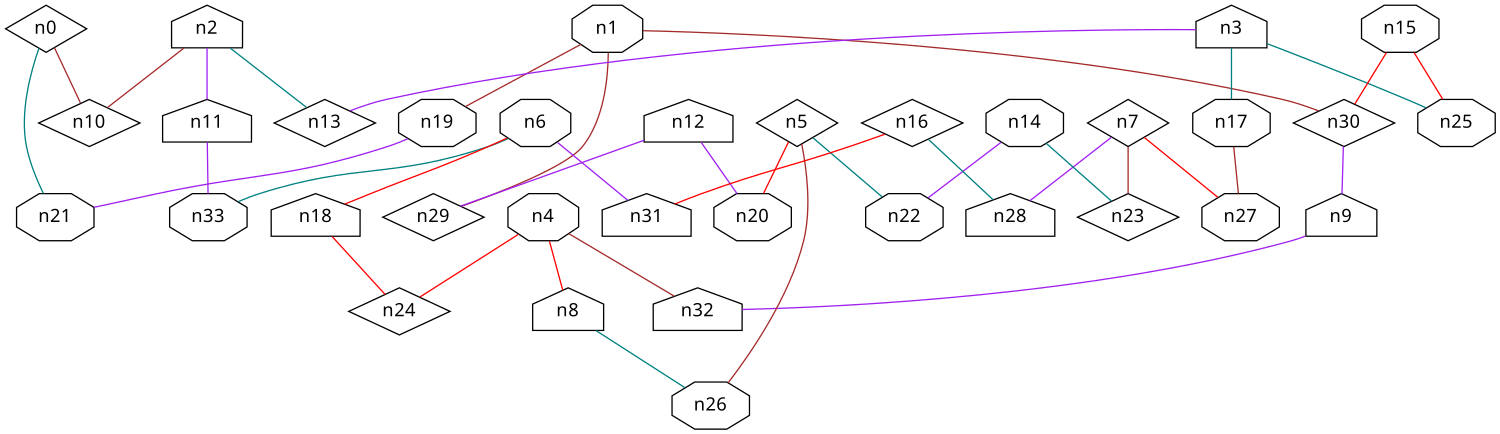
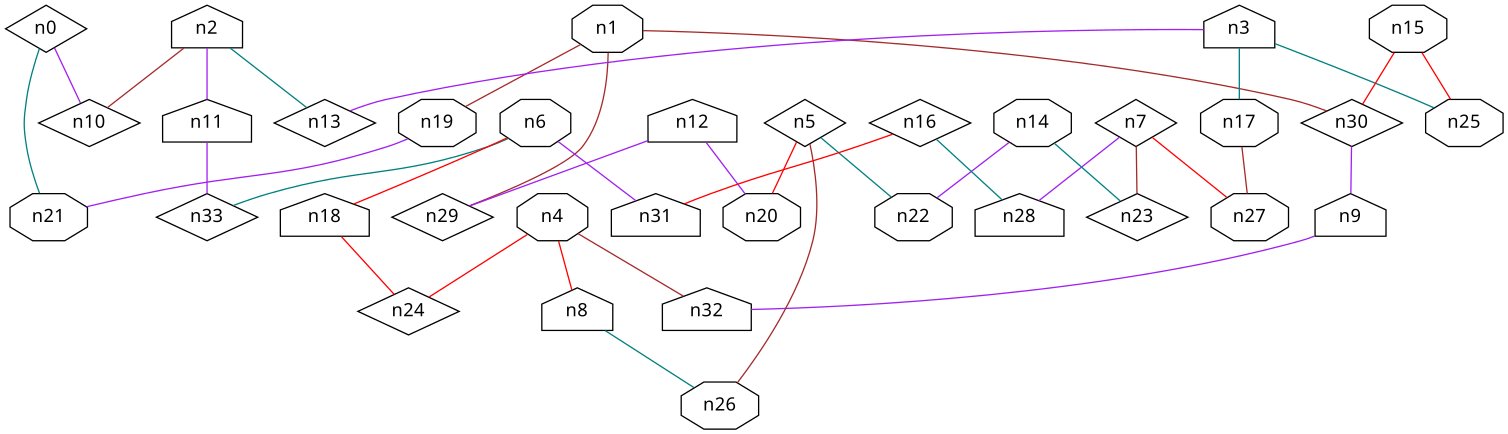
(67, 75) -> (67, 75)
(208, 217) -> (207, 217)
